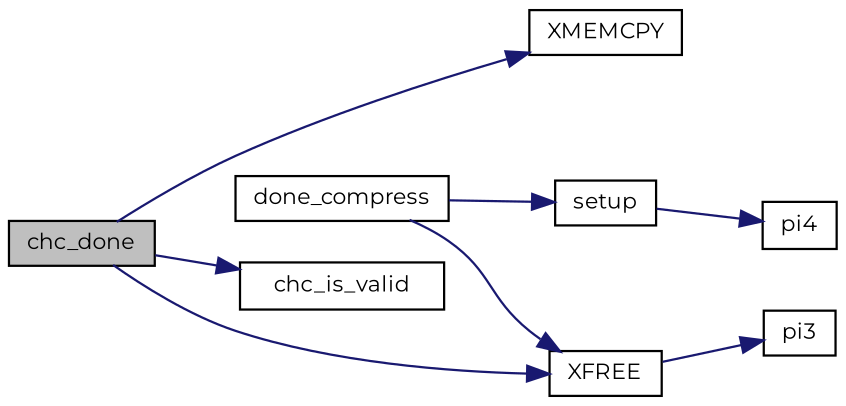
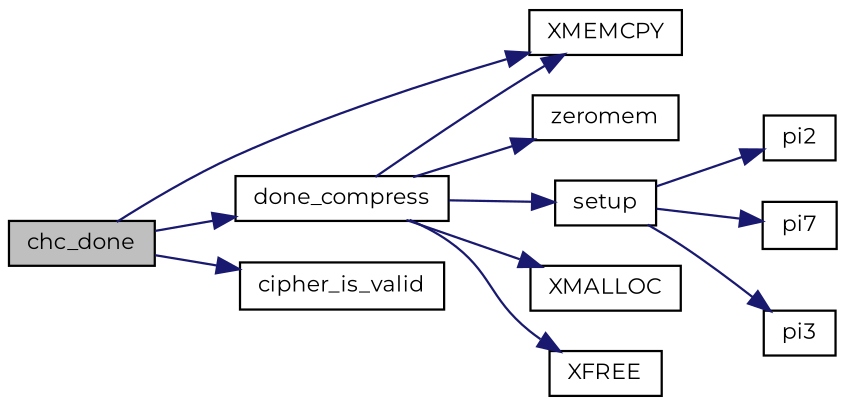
none -> (606, 118)
none -> (459, 120)
none -> (800, 138)
(800, 225) -> (800, 225)
(342, 286) -> (342, 286)
none -> (606, 288)
(311, 351) -> (184, 226)
(702, 353) -> (701, 259)
